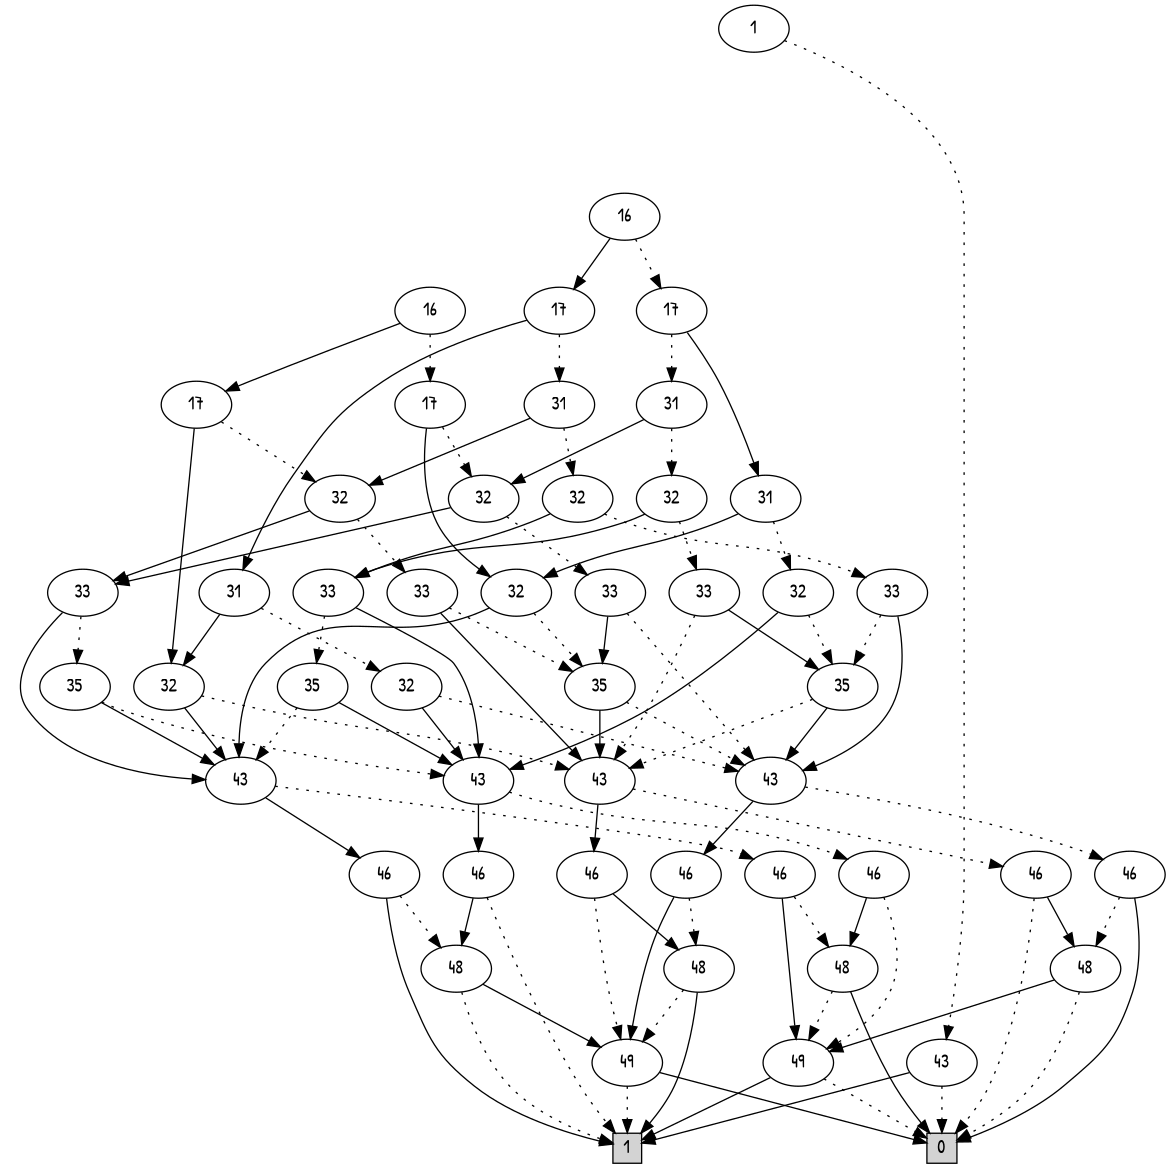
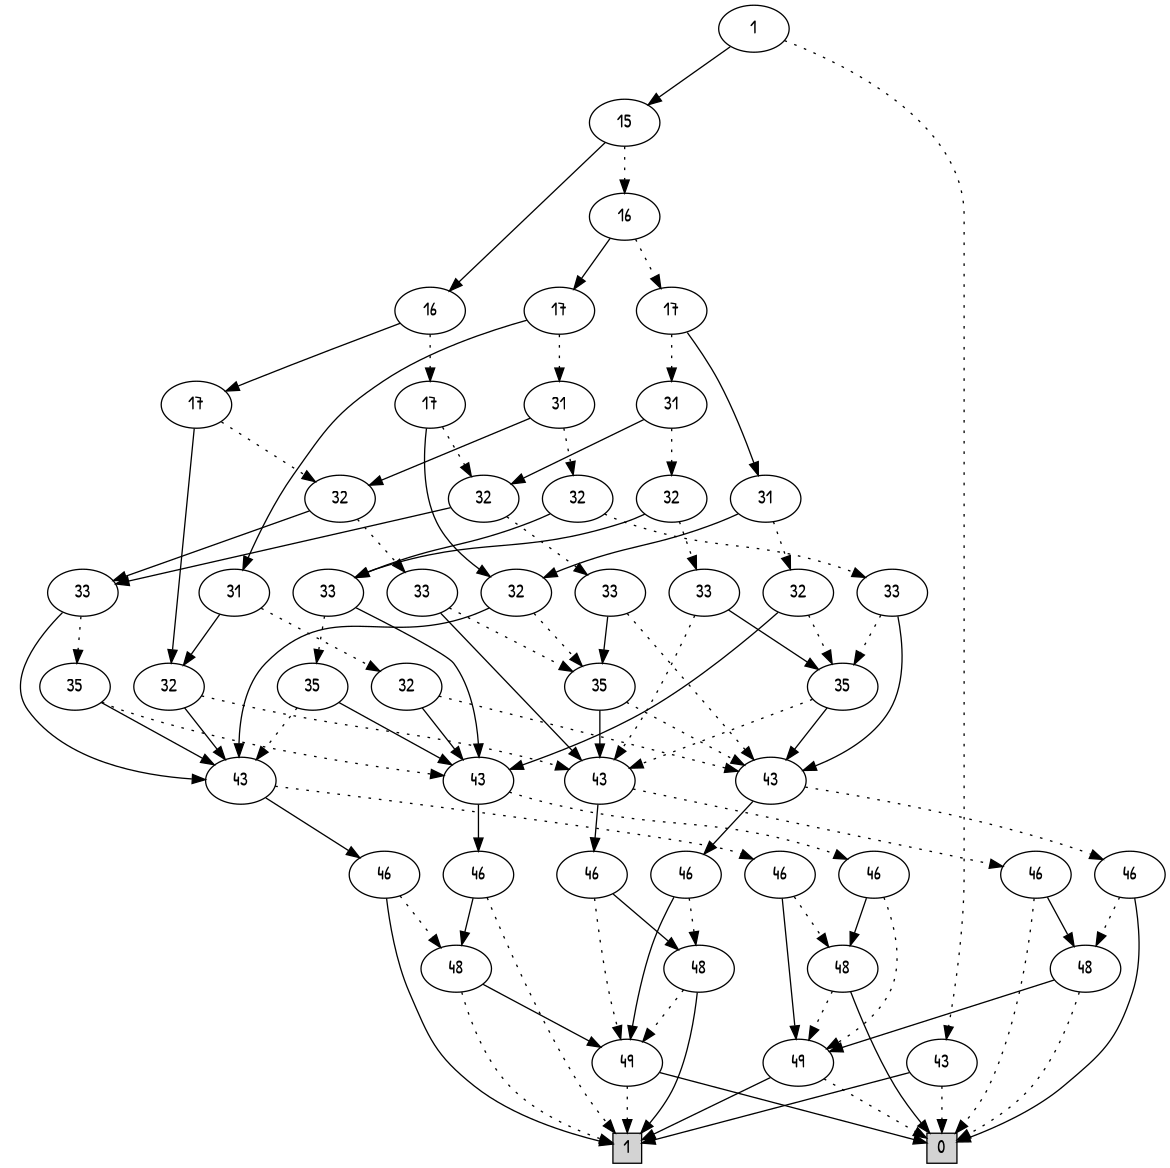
none -> (625, 123)
